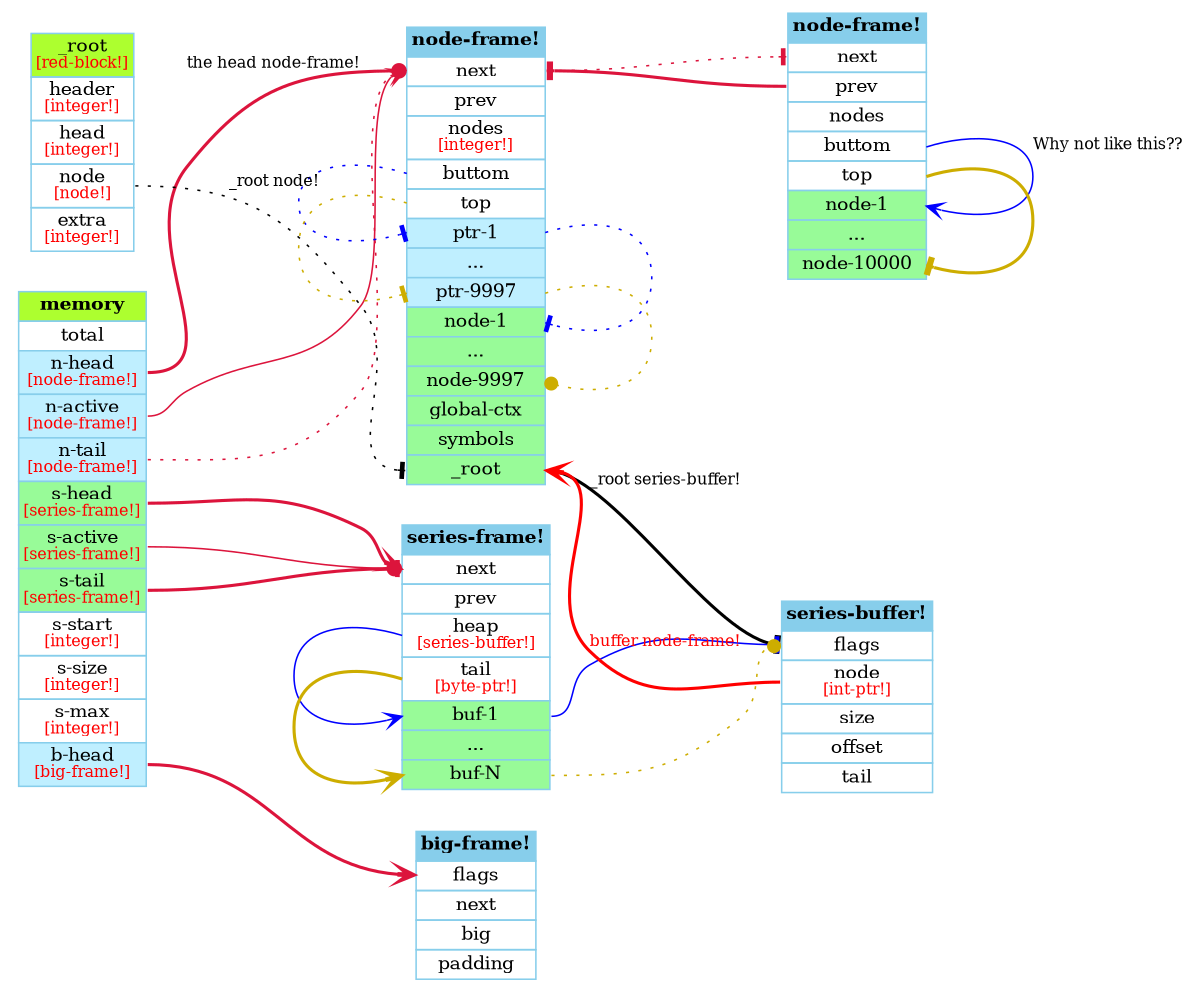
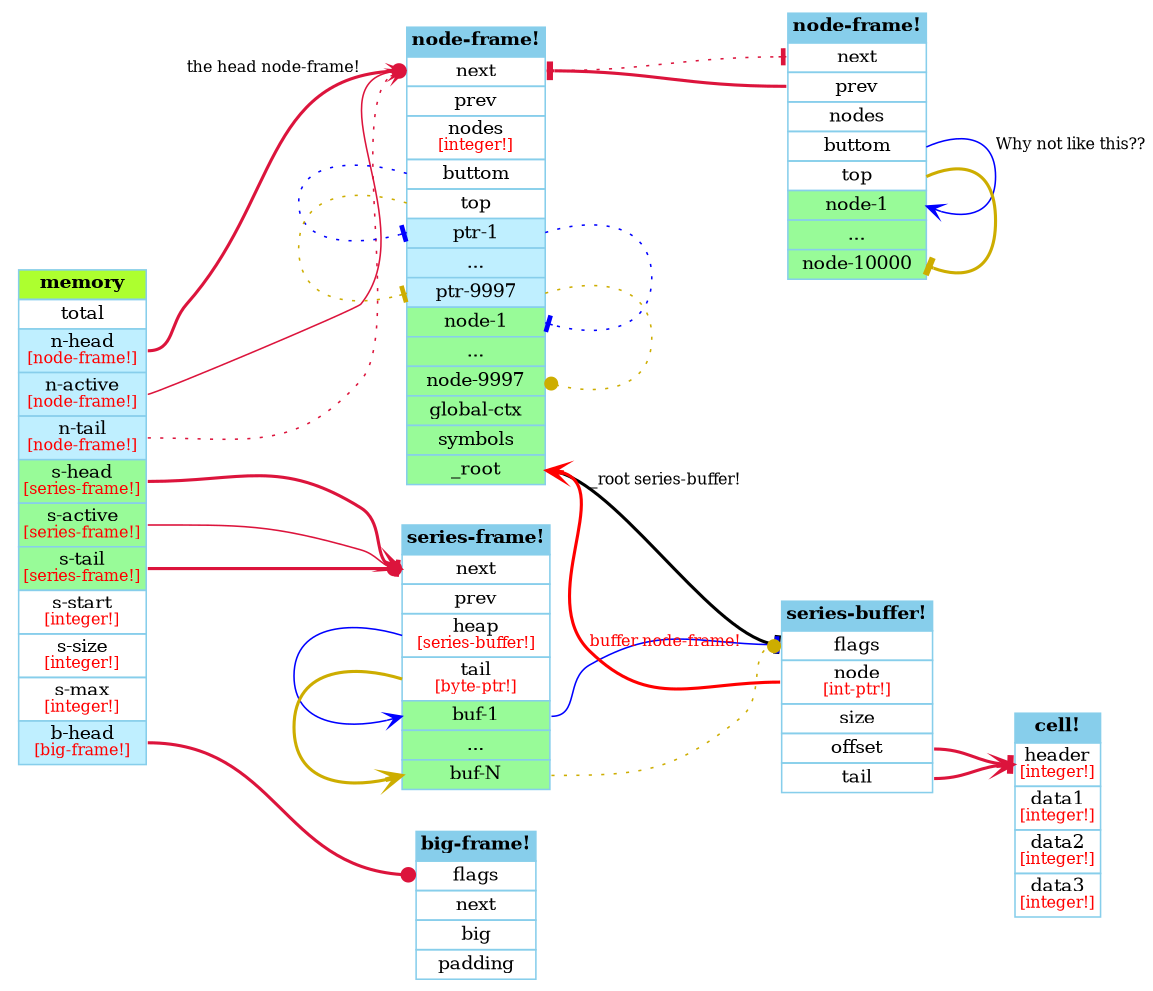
(82, 142) -> none
none -> (1057, 814)
(275, 815) -> (277, 804)
